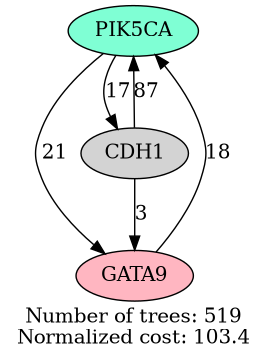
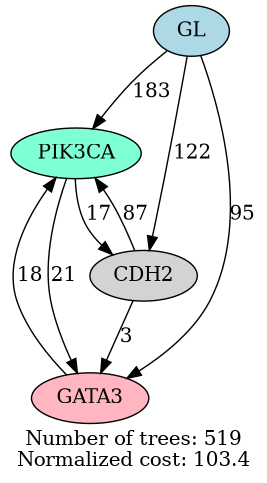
(133, 31) -> (76, 153)
none -> (191, 31)
(135, 153) -> (144, 276)
(135, 276) -> (90, 398)
